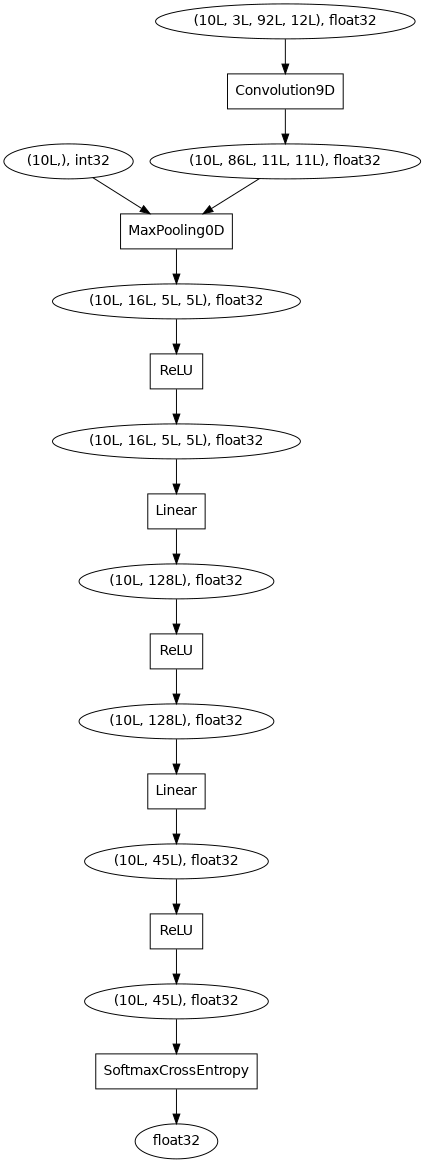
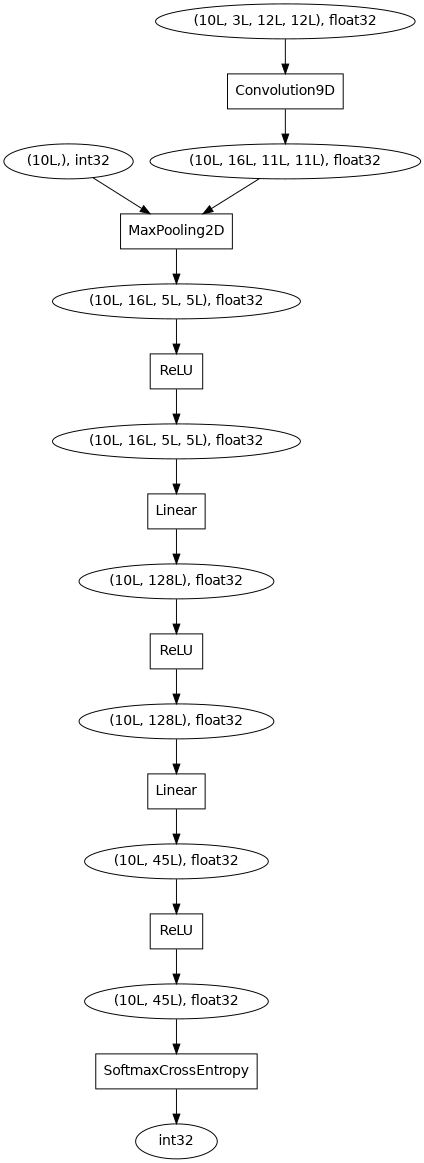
(285, 21) -> (285, 21)
(285, 161) -> (285, 161)
(176, 231) -> (176, 231)
(176, 1141) -> (176, 1141)
